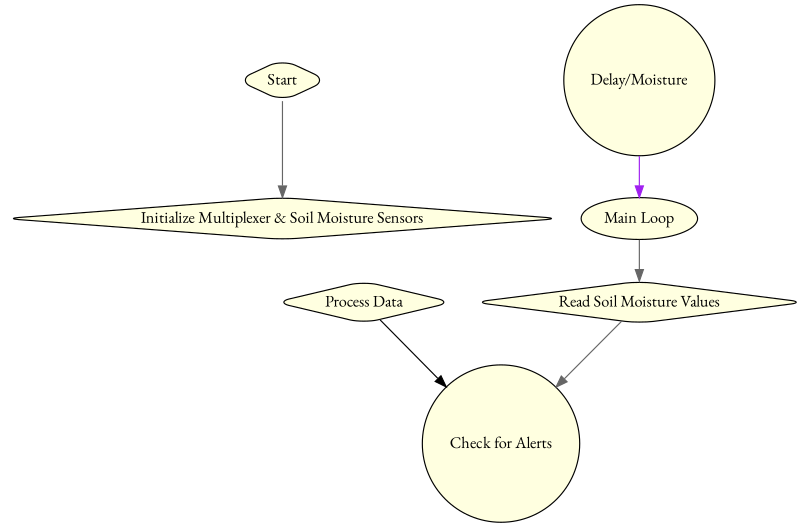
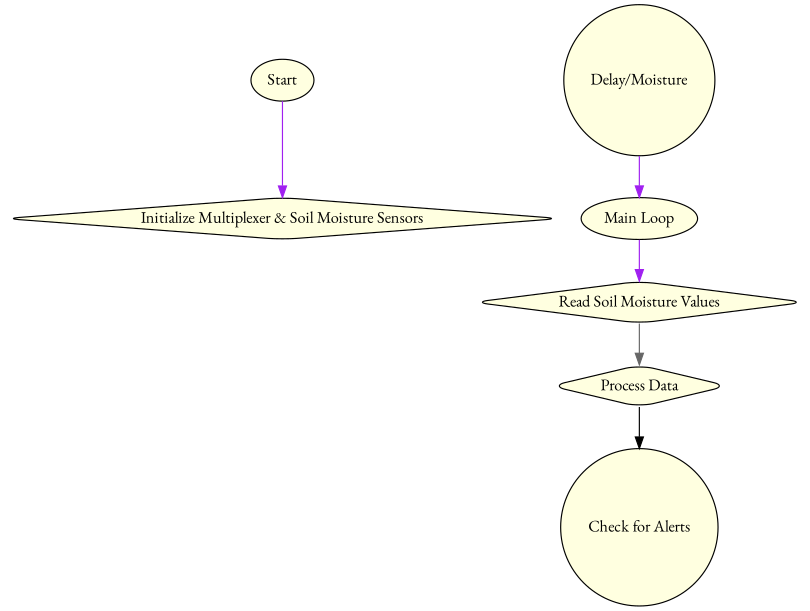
(282, 80) -> (282, 80)
(282, 143) -> (282, 143)
(639, 255) -> (639, 255)
(593, 350) -> (639, 338)
